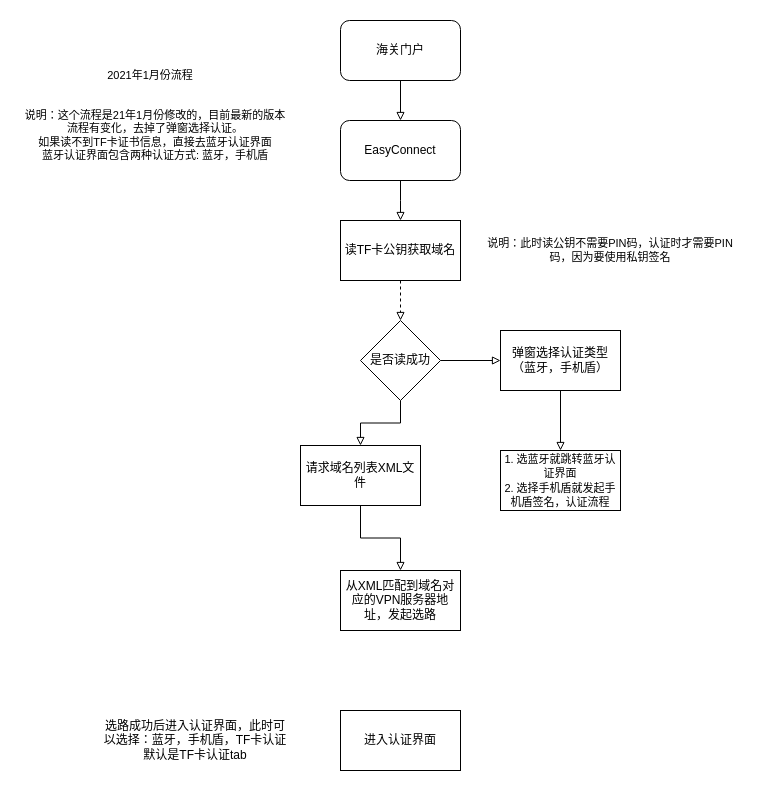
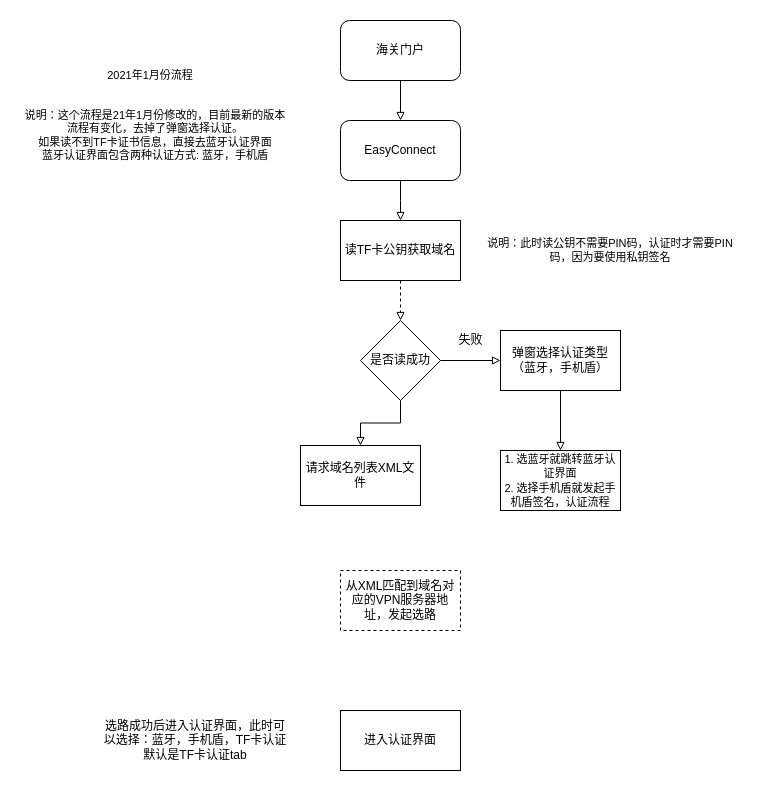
none -> (471, 341)
(377, 538) -> none
(401, 601) -> (401, 601)
